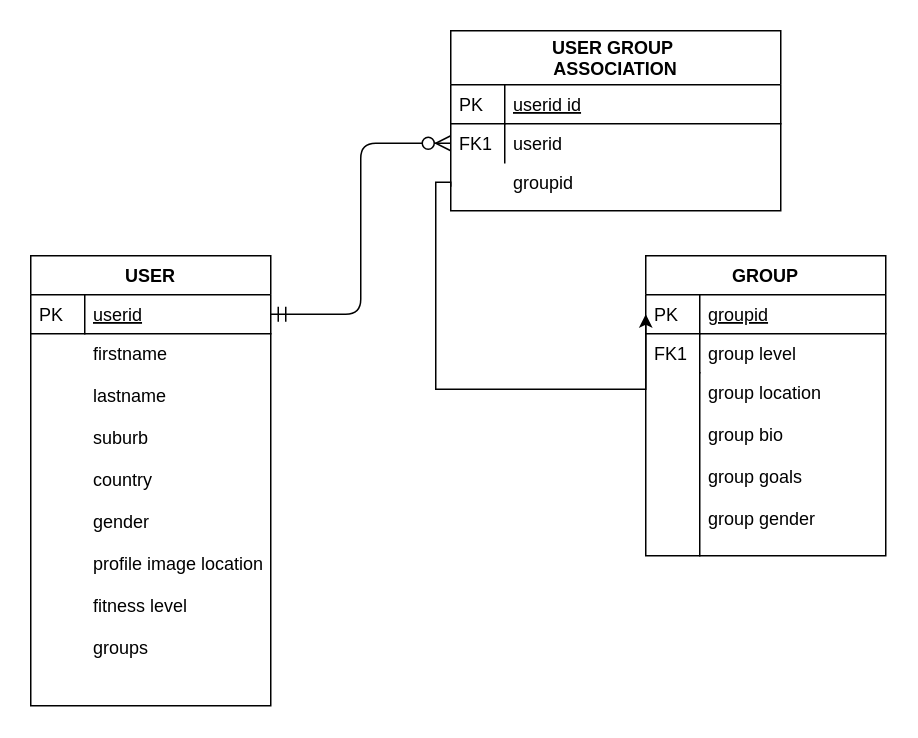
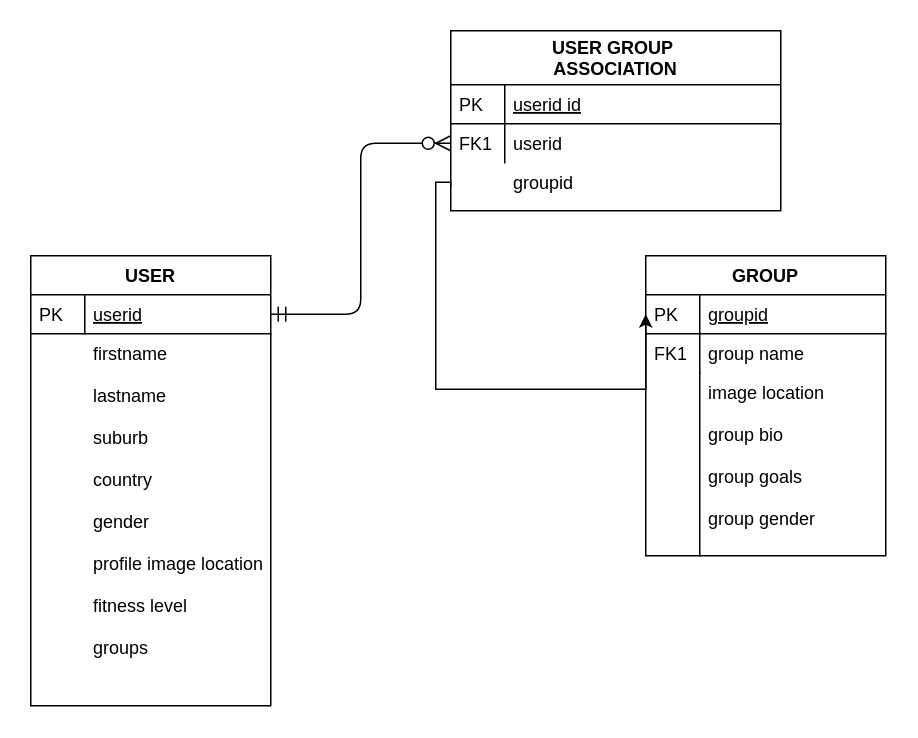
(756, 354) -> (756, 354)
(772, 393) -> (769, 393)
